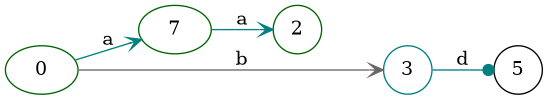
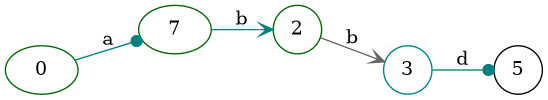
(242, 20) -> (242, 20)
(103, 51) -> (103, 51)
(224, 70) -> (346, 47)
